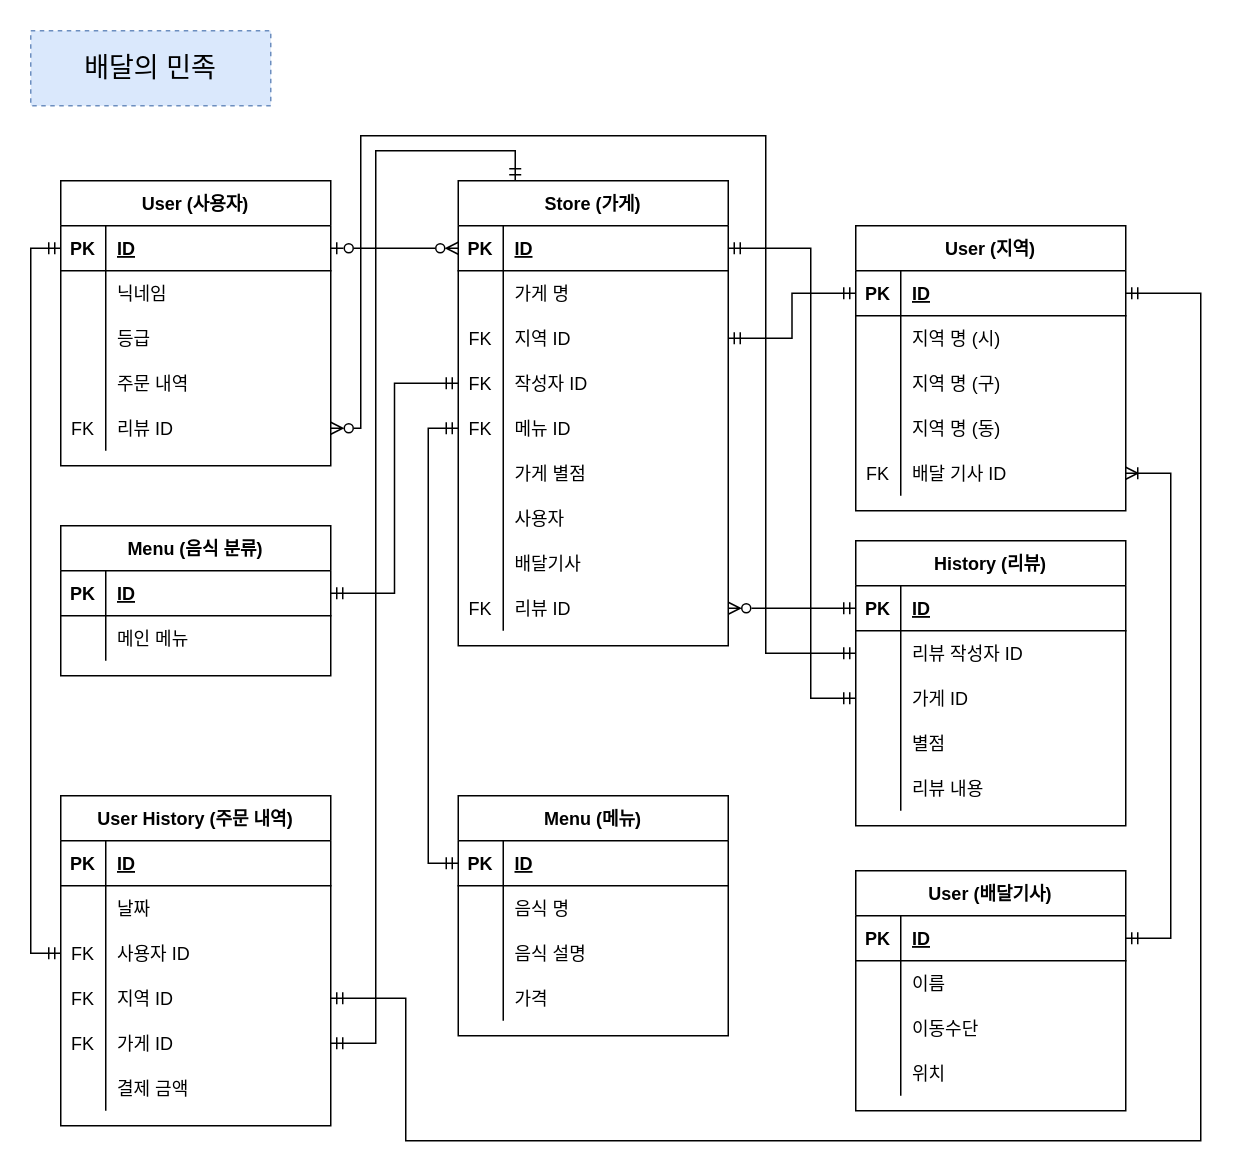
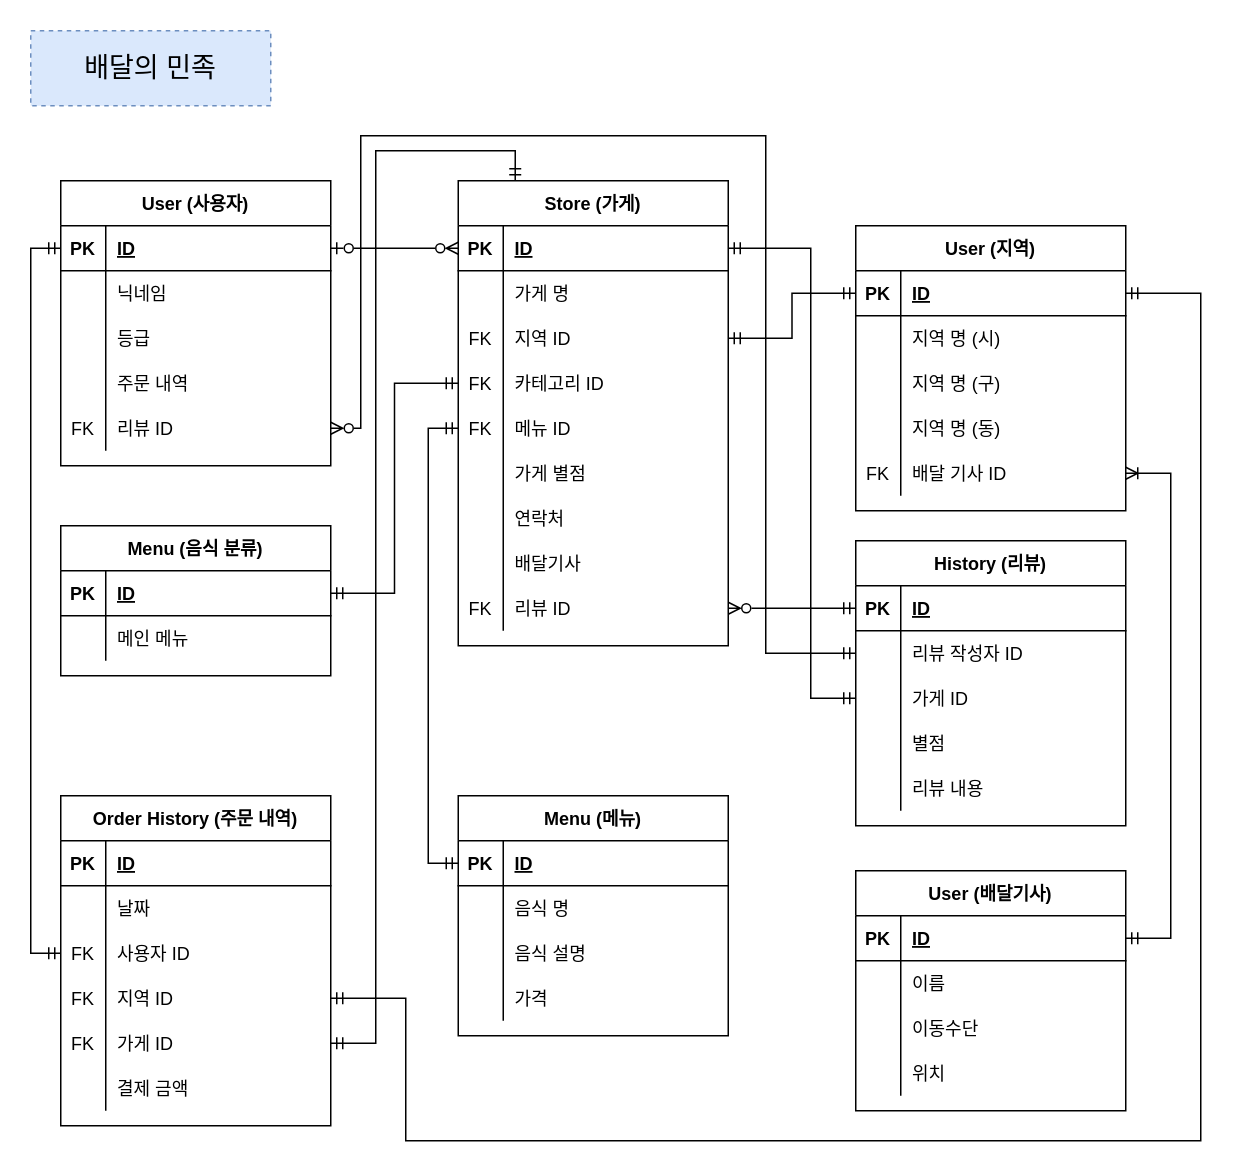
(554, 384) -> (563, 384)
(542, 519) -> (542, 519)
(195, 819) -> (195, 819)
